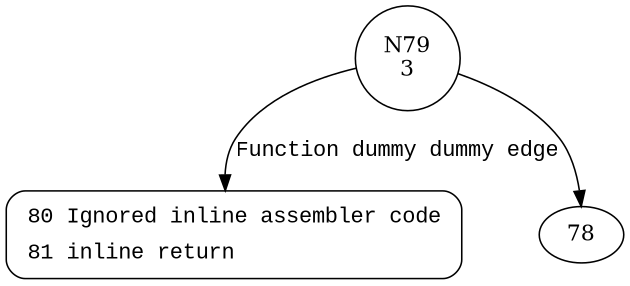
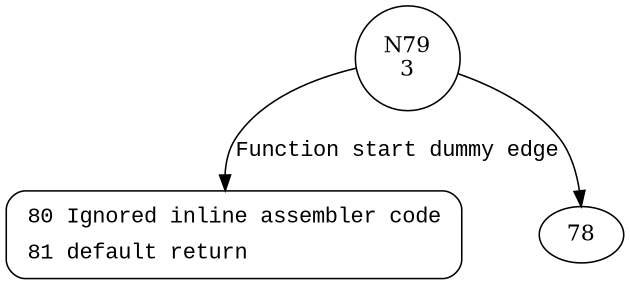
(398, 150) -> (398, 150)
(151, 252) -> (157, 252)
